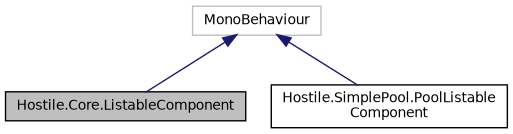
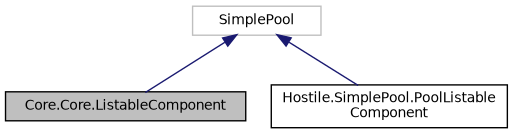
(257, 21) -> (257, 21)
(126, 106) -> (126, 106)
